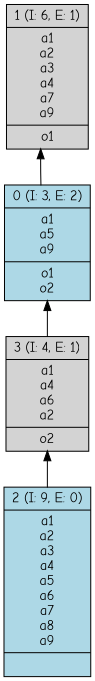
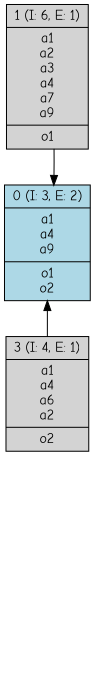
(41, 172) -> (54, 162)
(47, 234) -> (47, 234)
(47, 582) -> none
